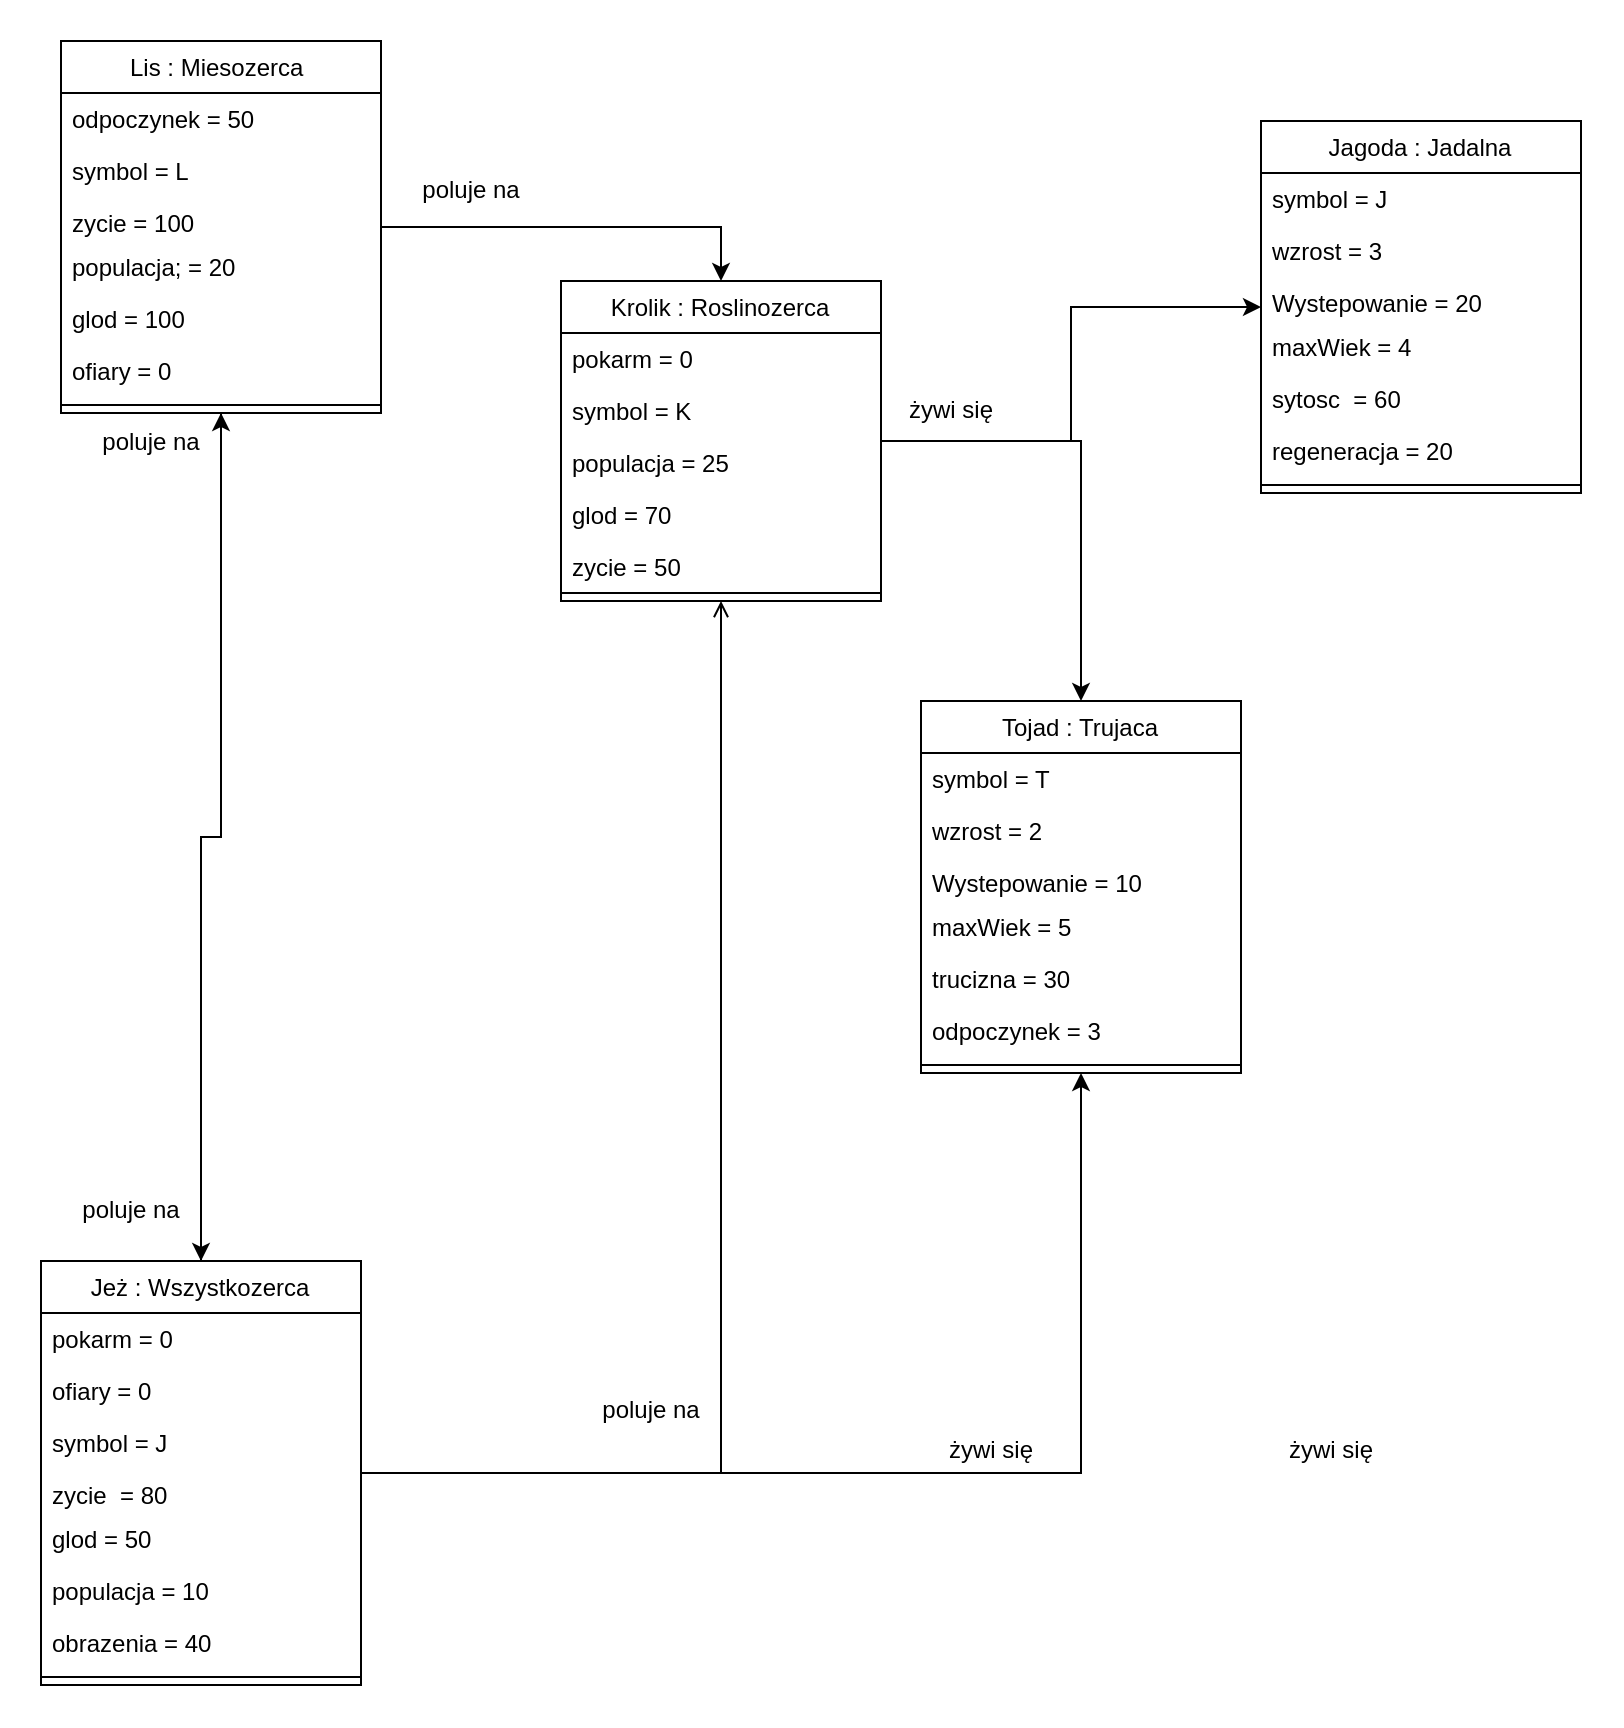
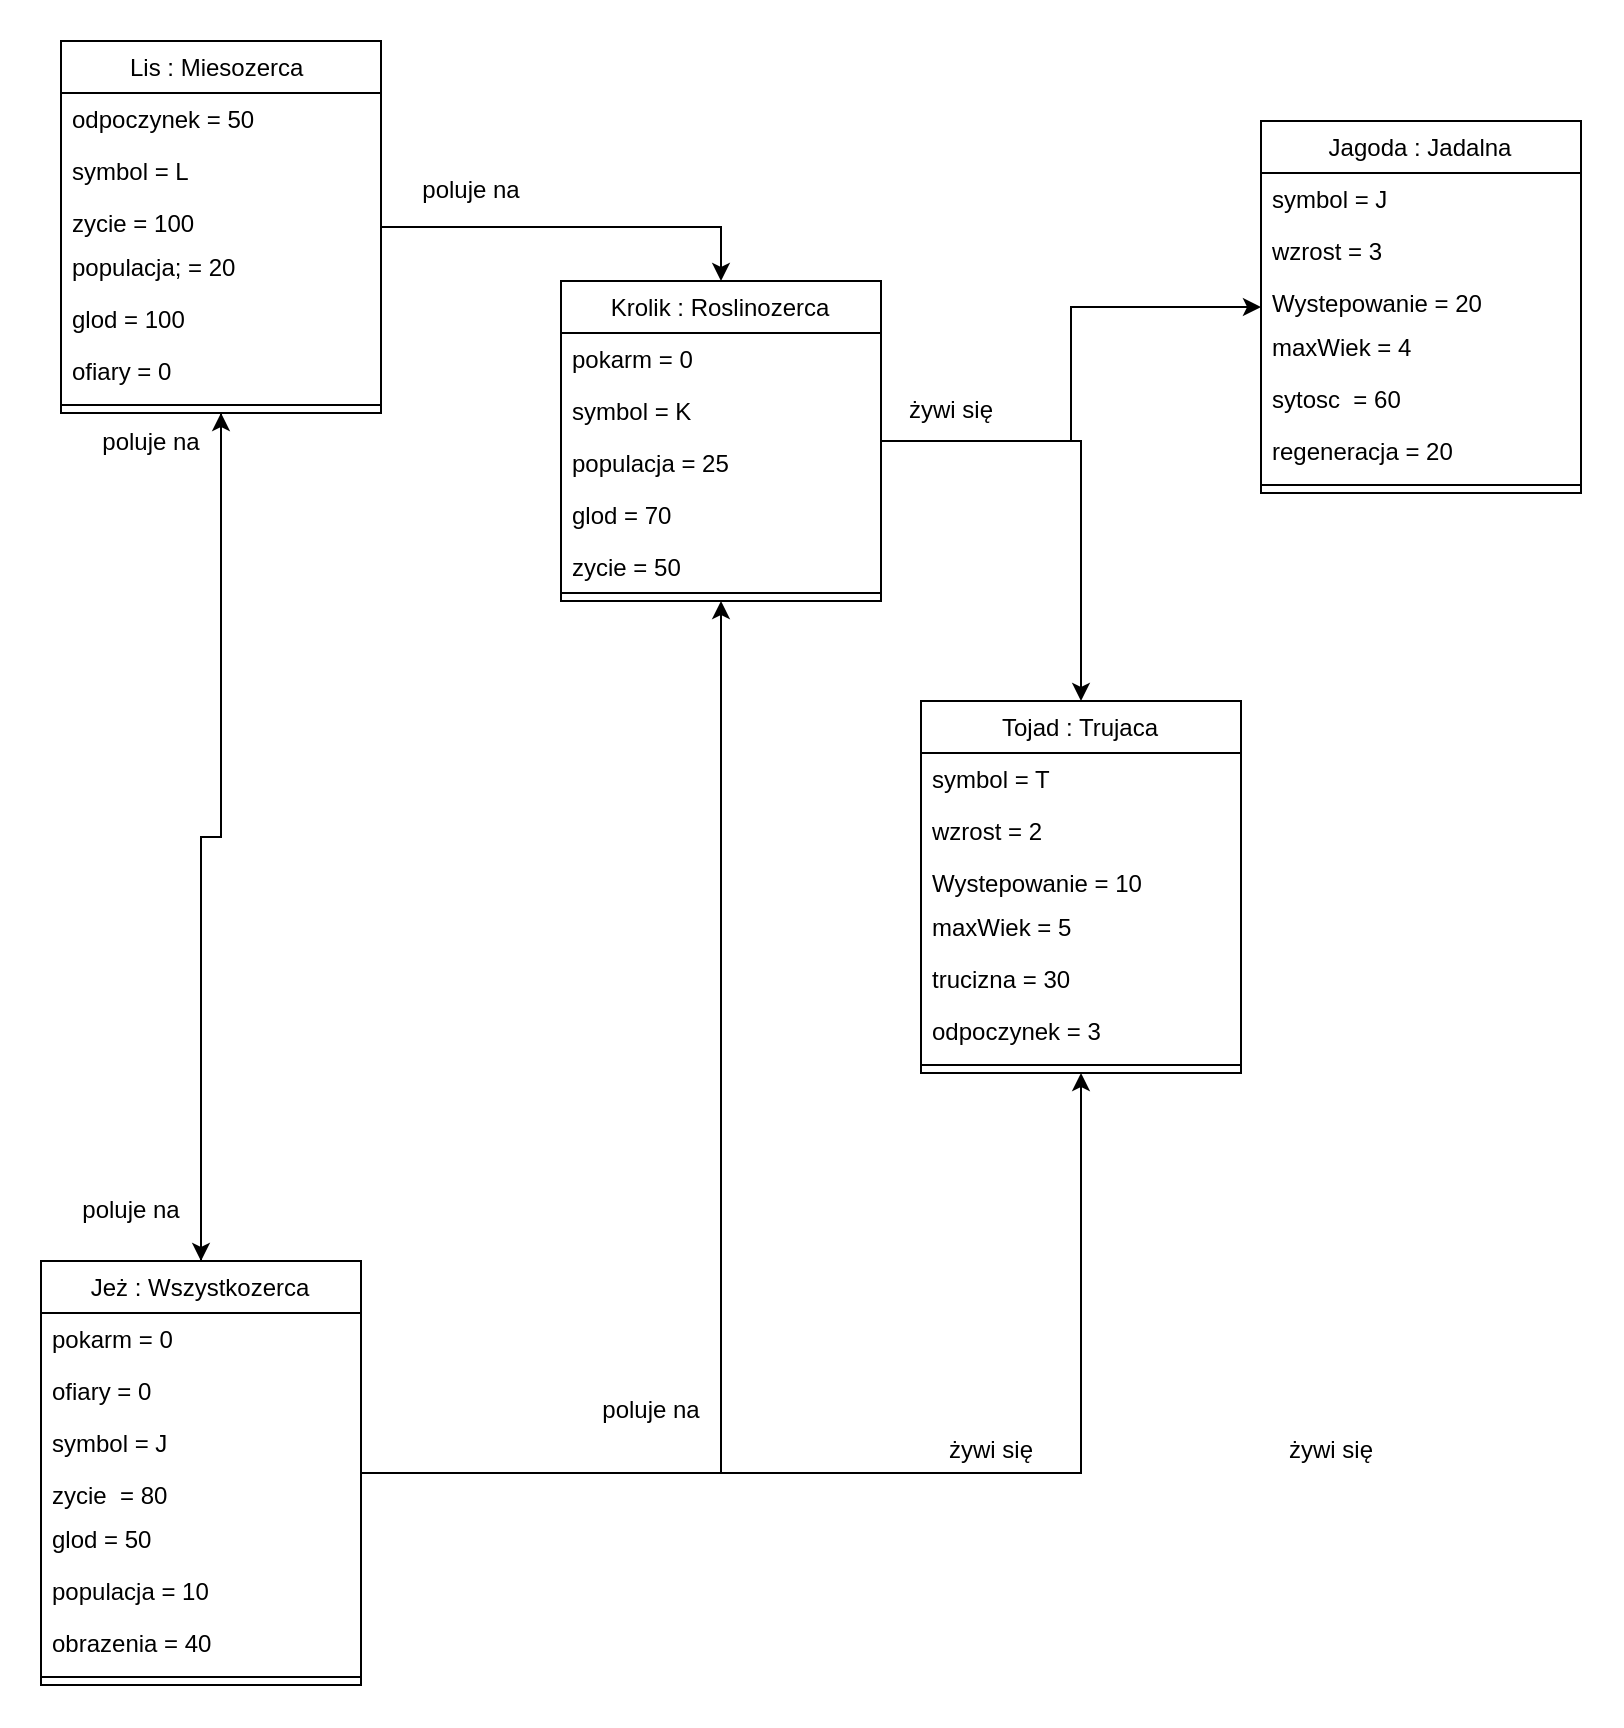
(721, 612) -> (721, 616)
